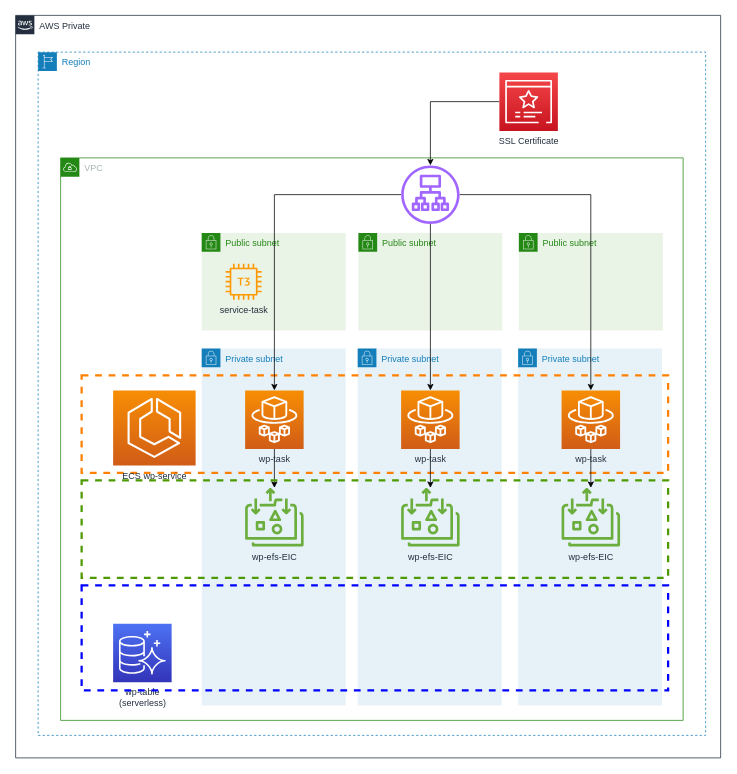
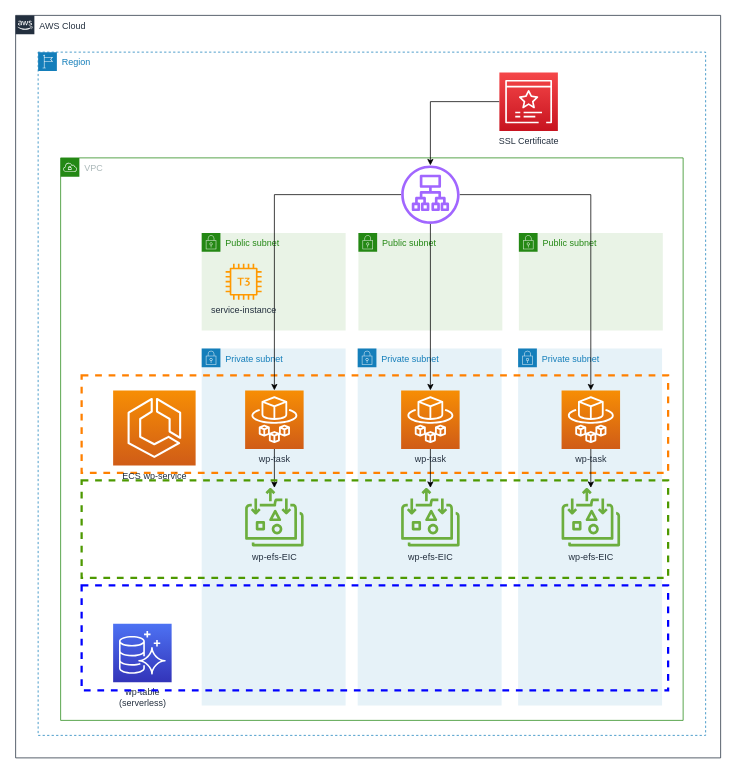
(65, 26) -> (60, 26)
(244, 310) -> (244, 310)
